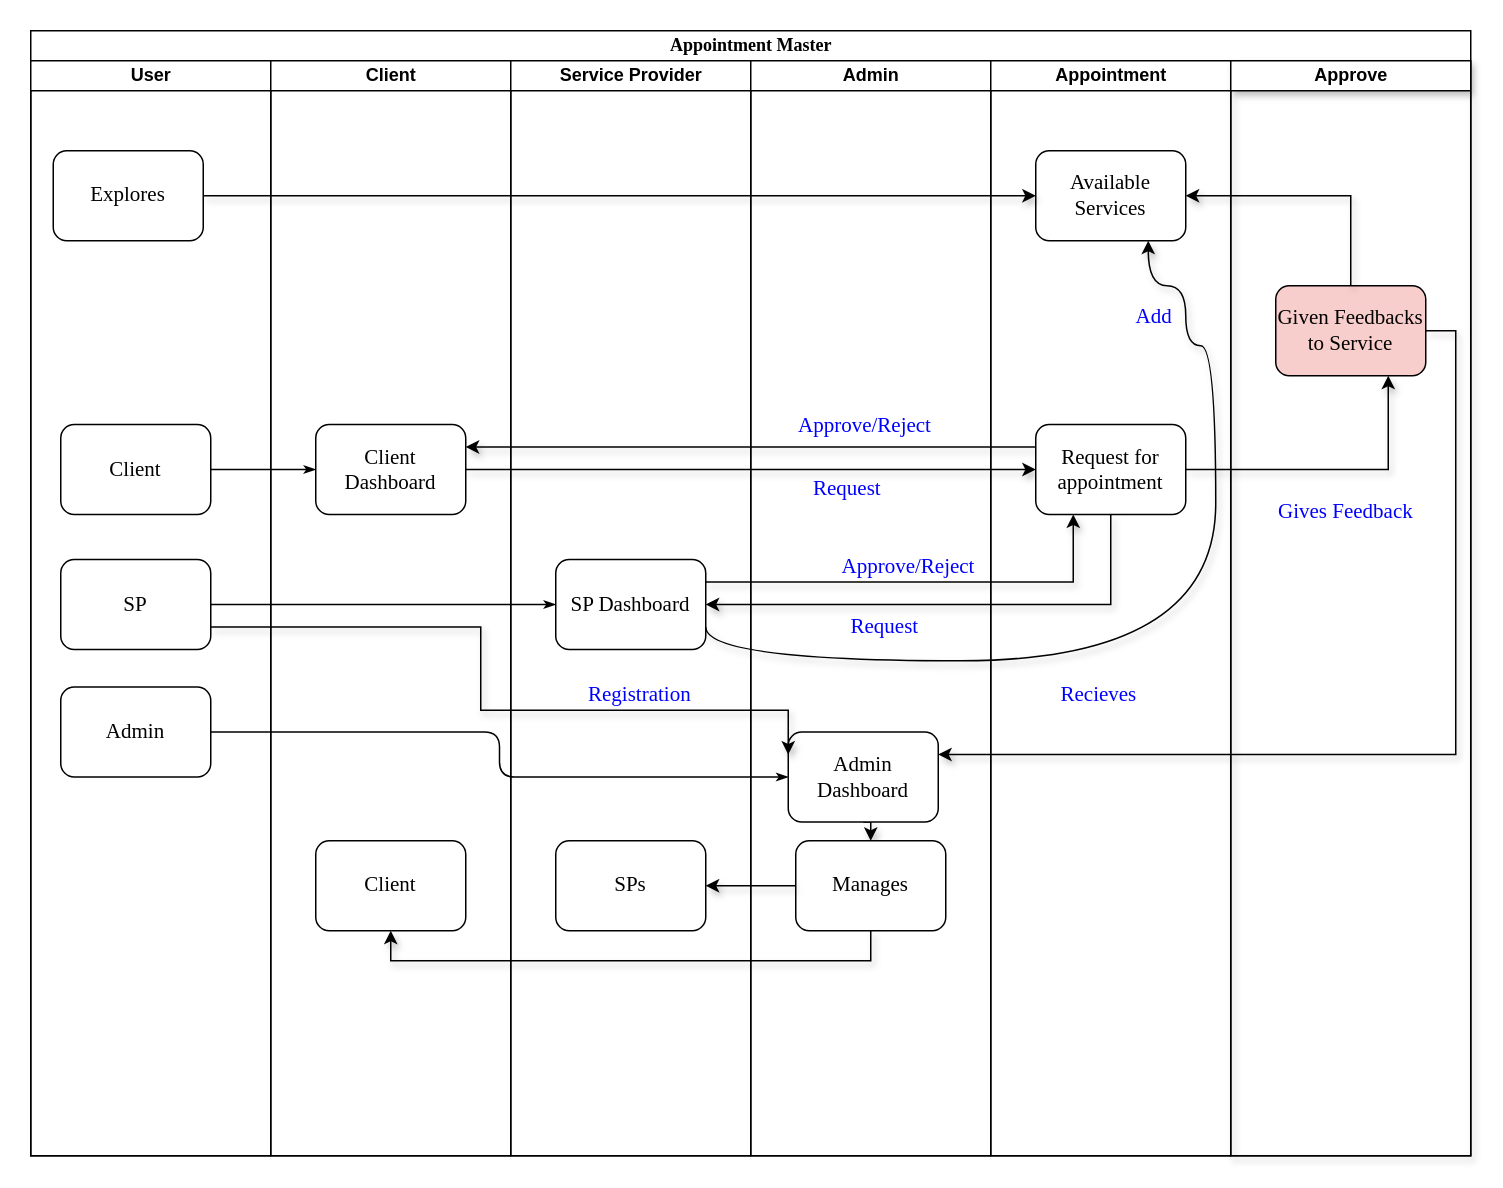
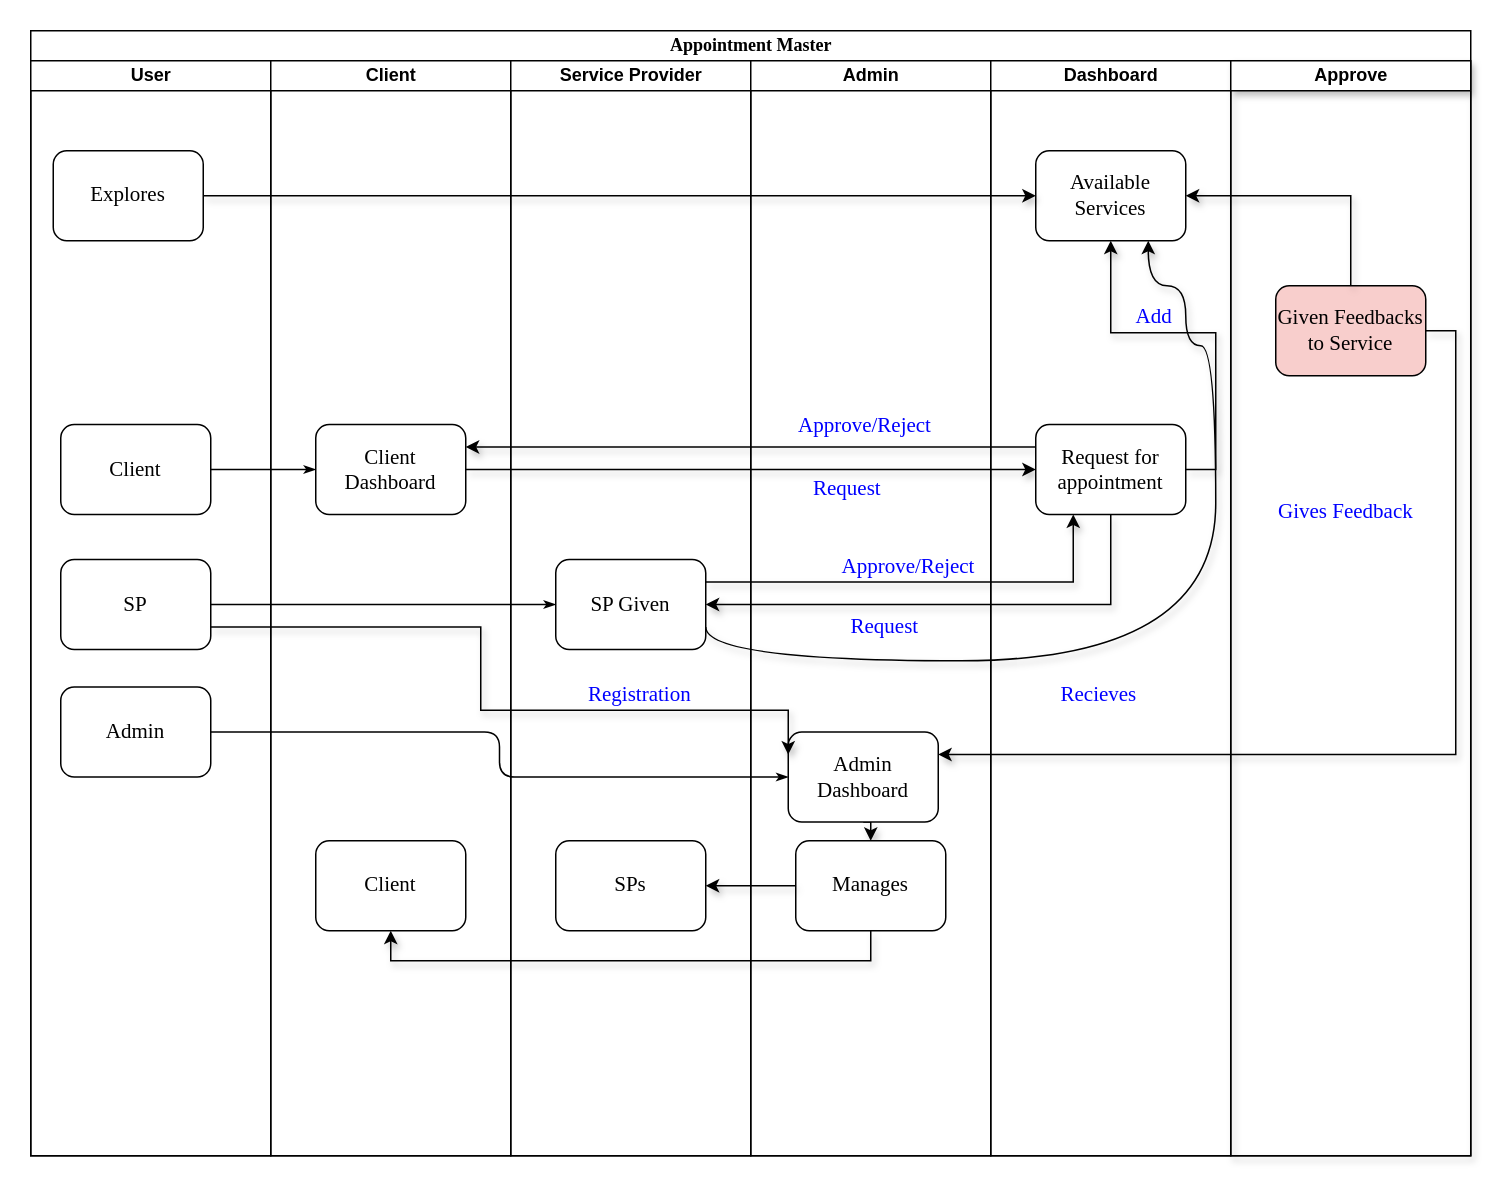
(1112, 76) -> (1112, 76)
(1344, 470) -> (1173, 333)
(631, 605) -> (631, 605)
